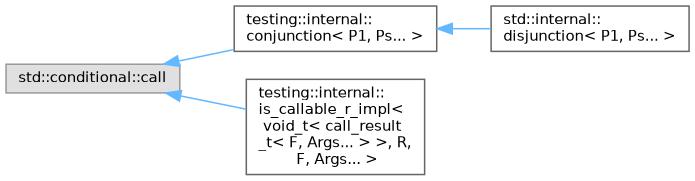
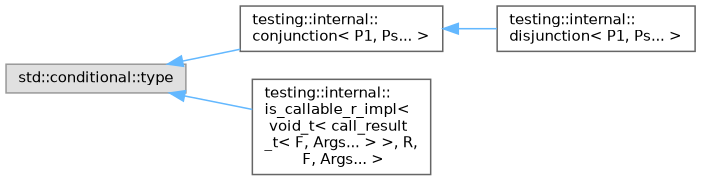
(590, 29) -> (596, 29)
(93, 79) -> (96, 79)
